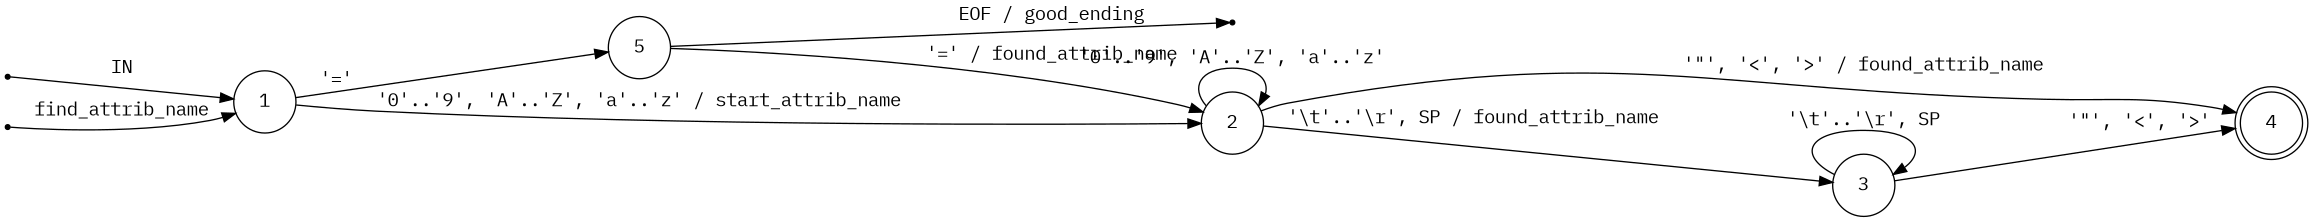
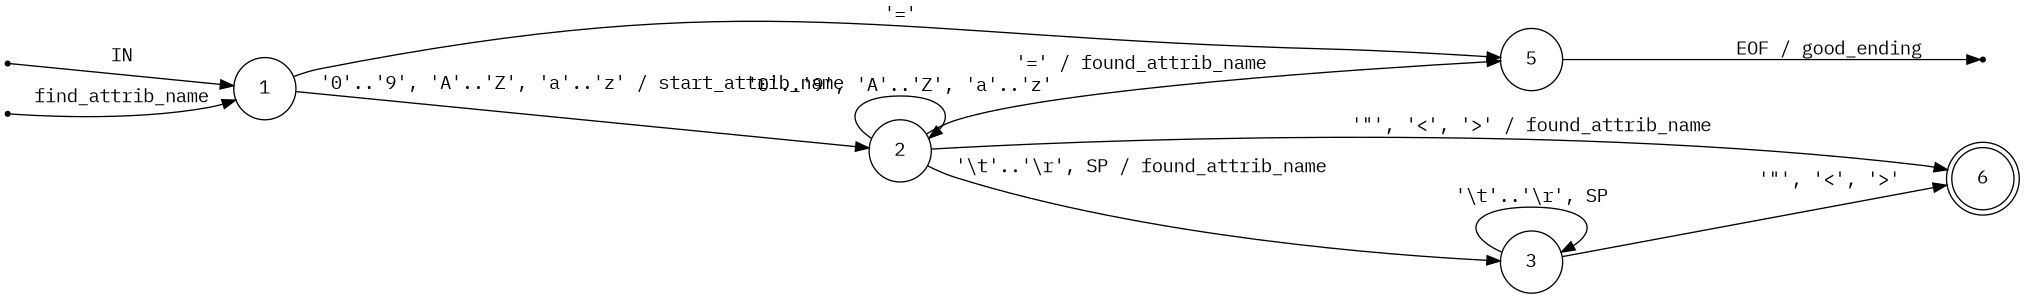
(932, 67) -> (1204, 83)
(2271, 123) -> (1983, 179)
